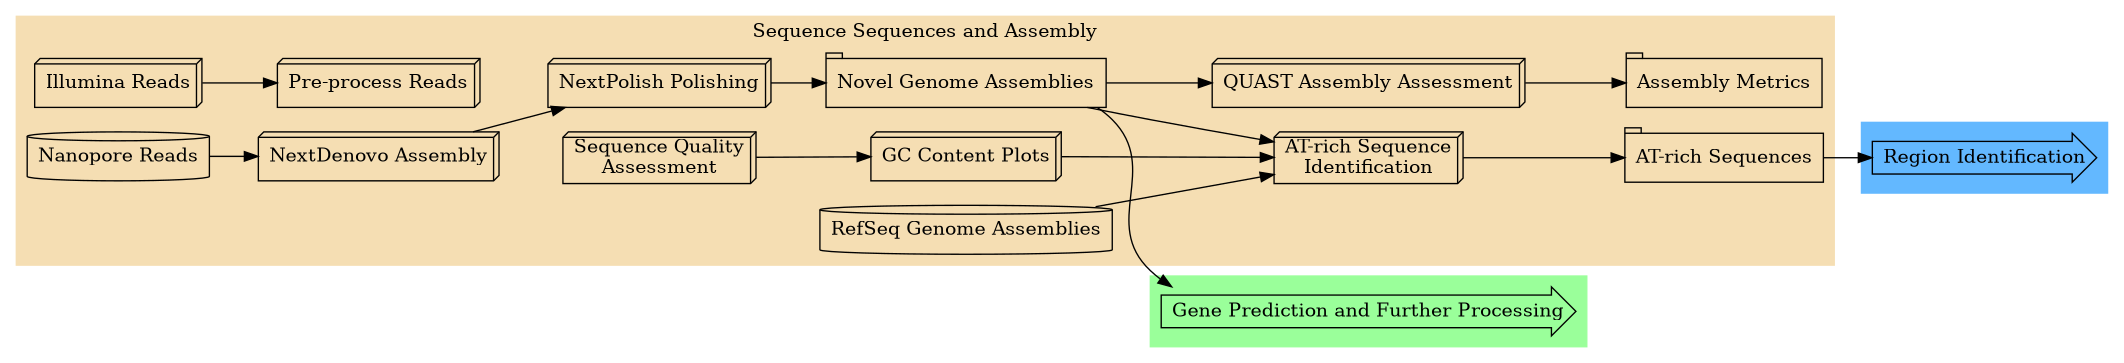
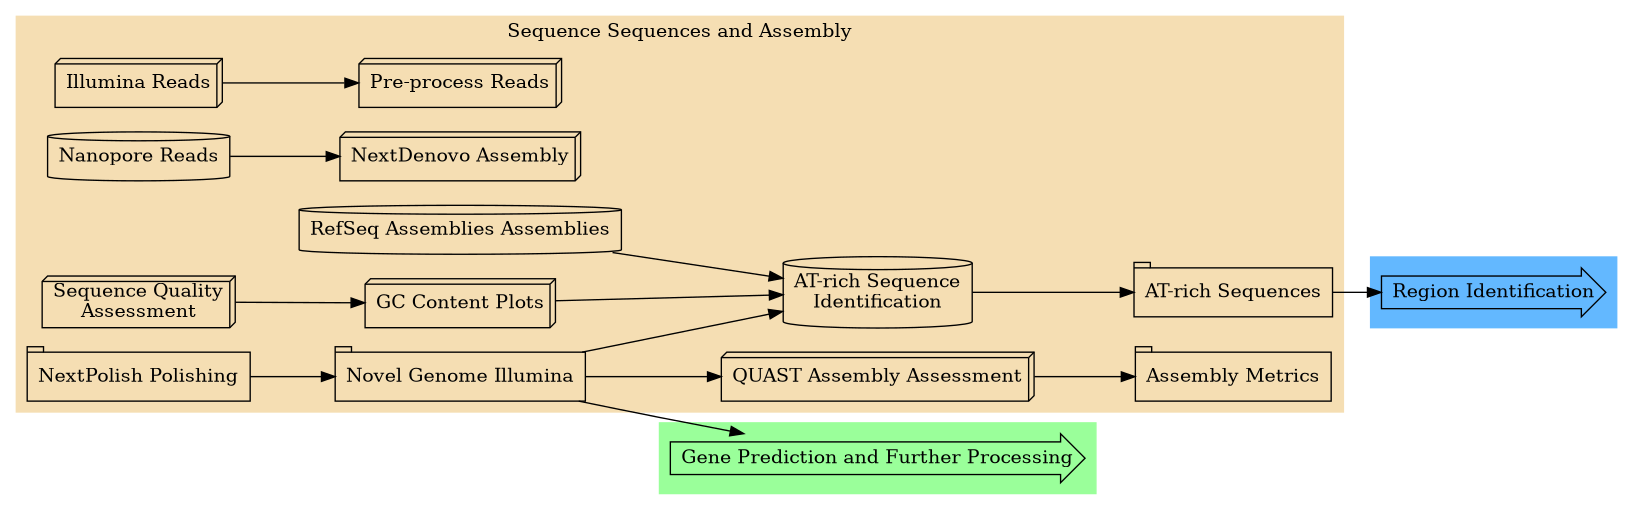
(659, 83) -> (139, 377)
(966, 83) -> (460, 377)
(512, 121) -> none
(1369, 158) -> (878, 292)
(966, 230) -> (460, 230)
